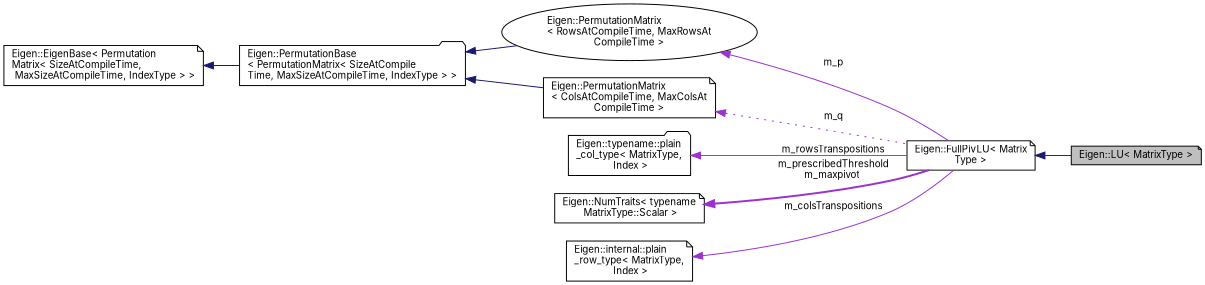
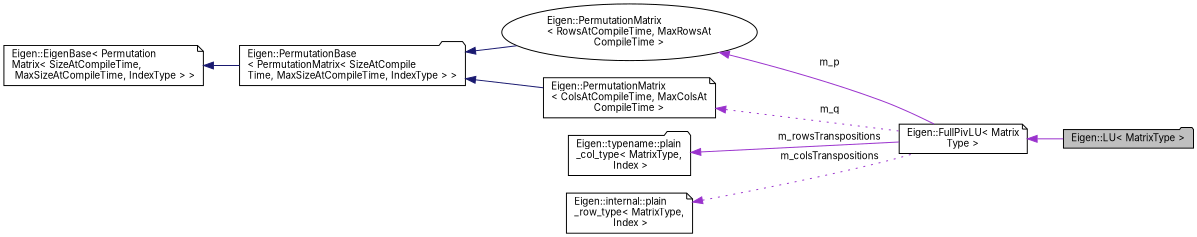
(1058, 155) -> (1050, 139)
(1136, 155) -> (1128, 139)
(630, 208) -> none
(835, 231) -> (809, 179)
